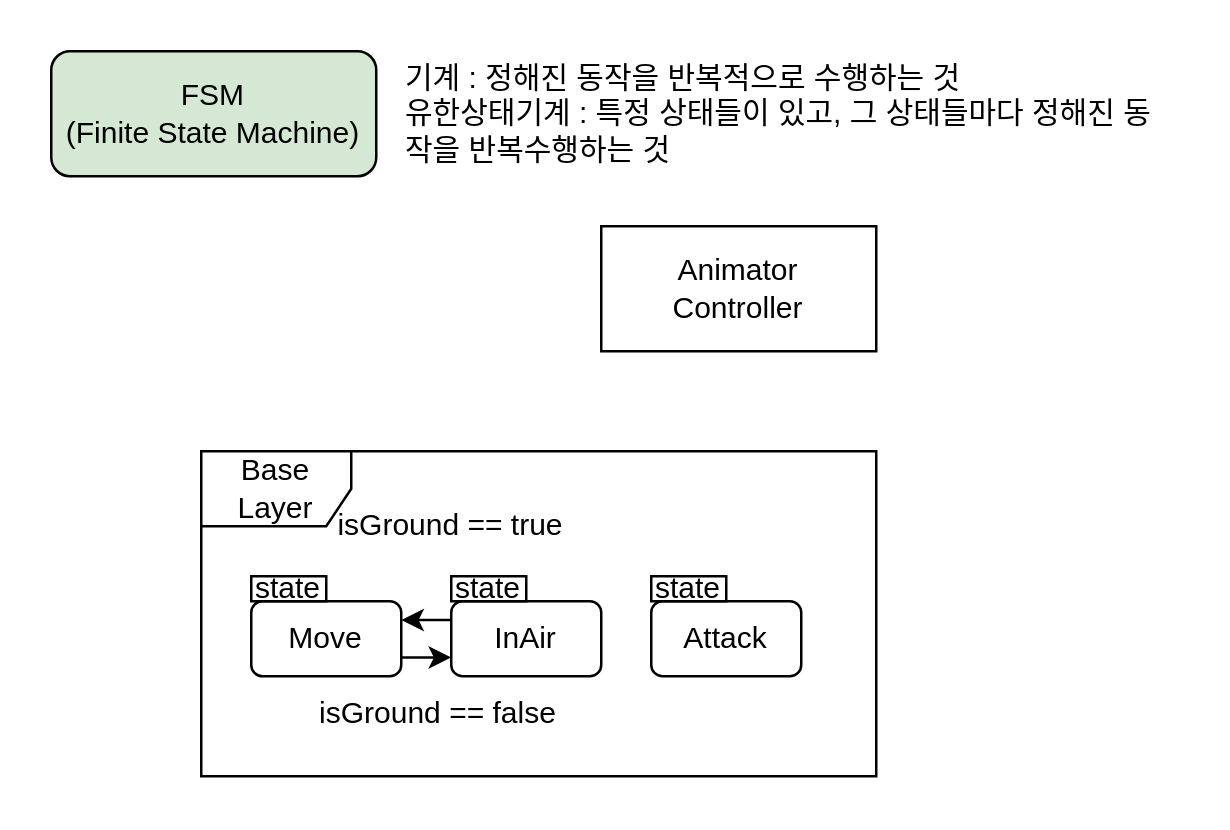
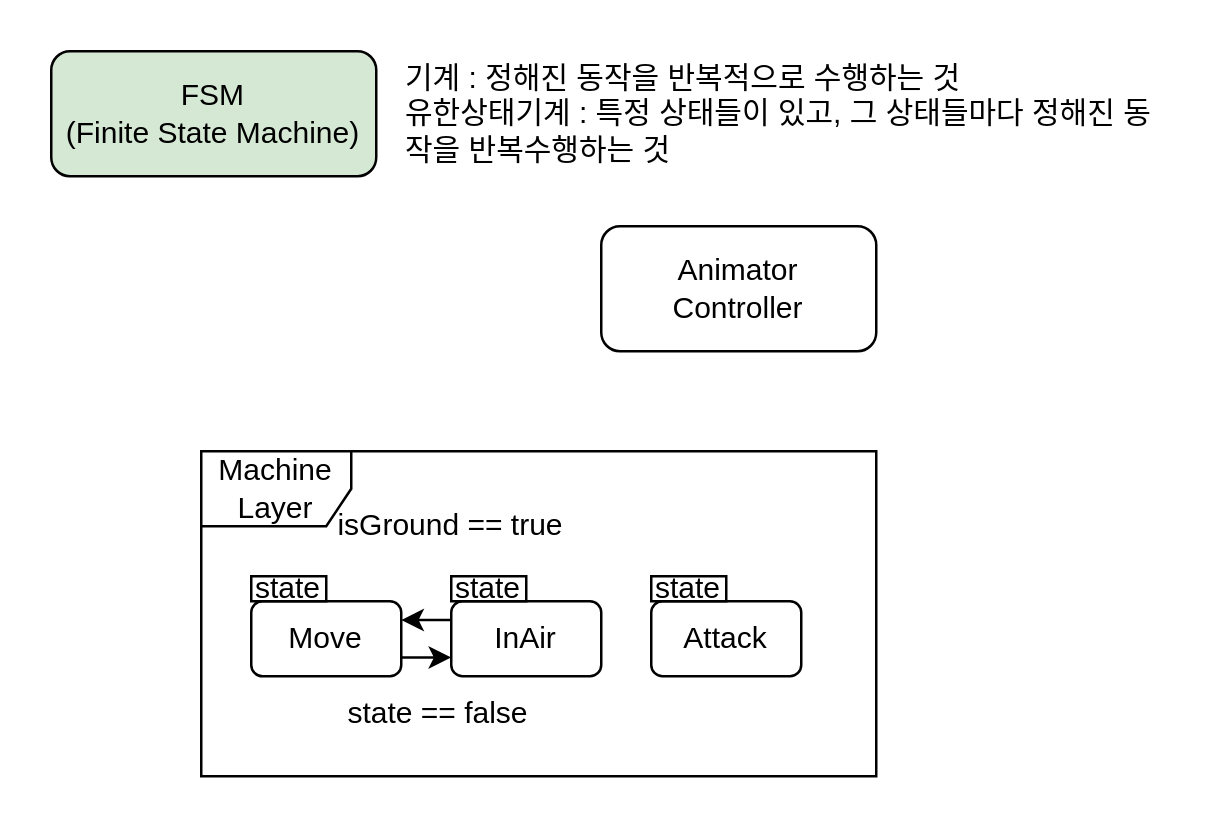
(739, 289) -> (739, 289)
(276, 489) -> (276, 489)
(439, 714) -> (439, 714)
